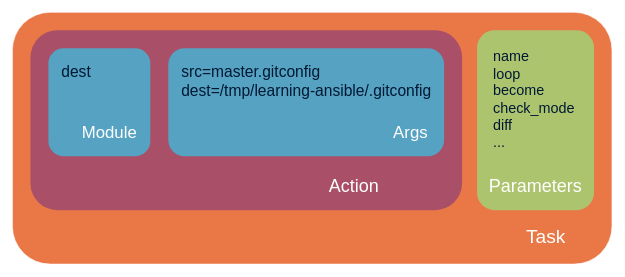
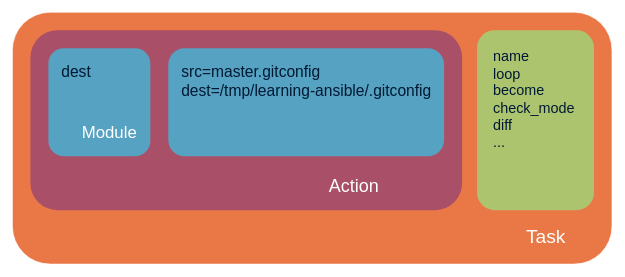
(399, 132) -> none
(536, 186) -> none
